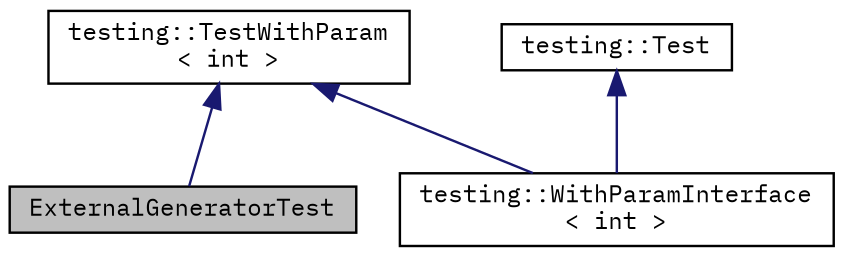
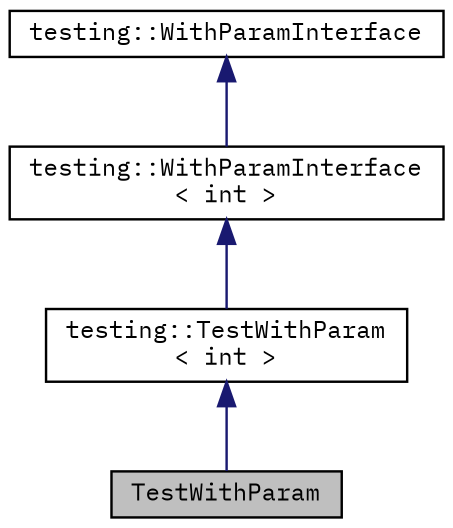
(617, 47) -> (227, 34)
(434, 133) -> (227, 277)
(183, 210) -> (227, 494)
